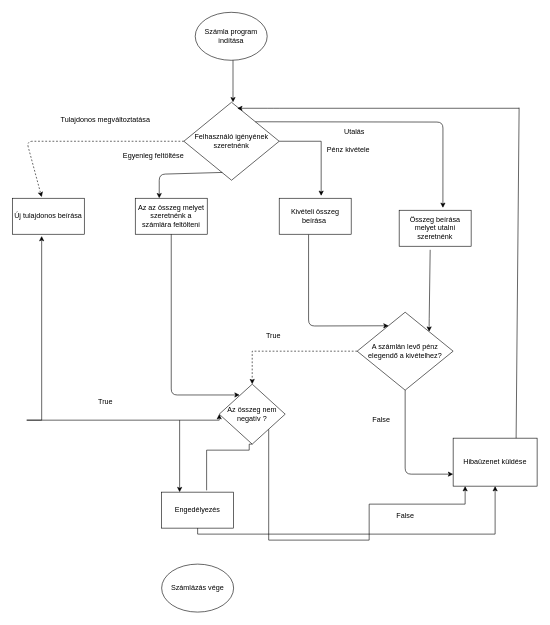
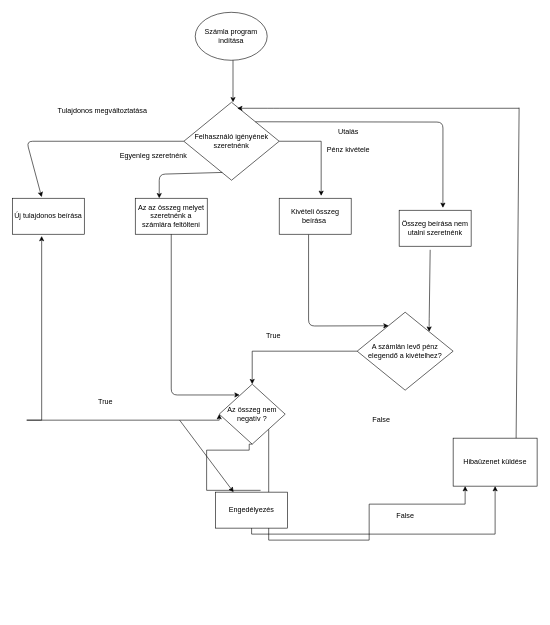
(105, 120) -> (102, 111)
(354, 132) -> (348, 132)
(81, 141) -> (81, 141)
(154, 156) -> (154, 156)
(435, 228) -> (435, 228)
(290, 351) -> (290, 351)
(406, 470) -> none
(198, 510) -> (252, 510)
(198, 588) -> none
